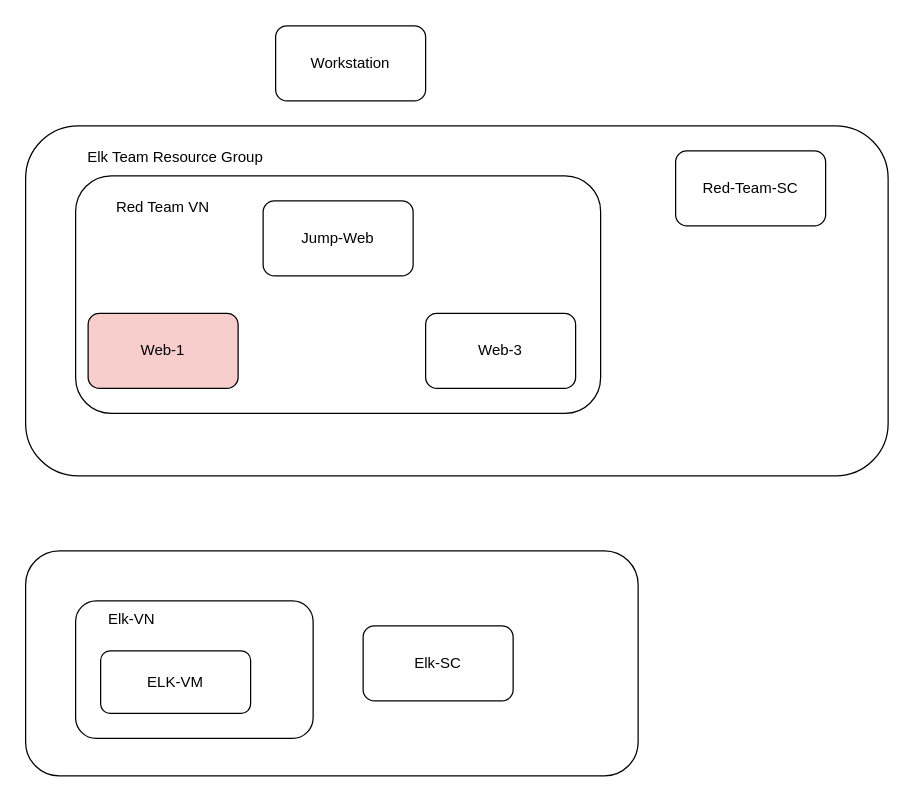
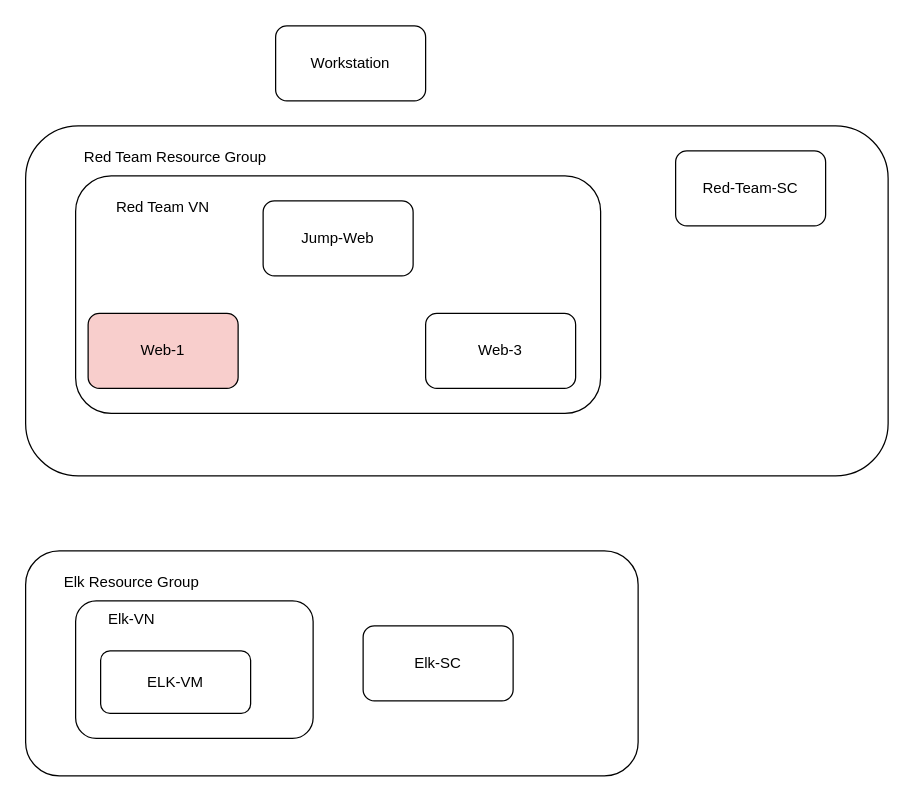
(176, 157) -> (176, 157)
none -> (132, 582)
